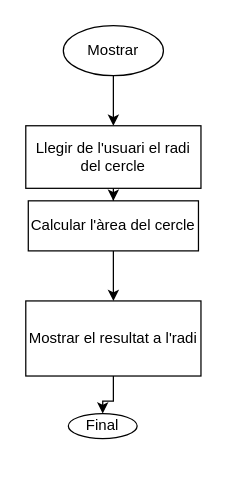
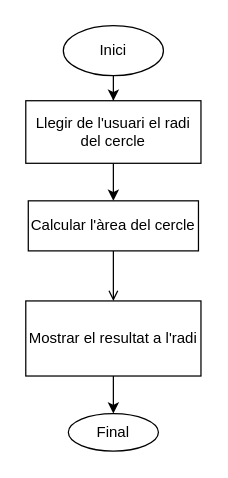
(113, 51) -> (113, 51)
(113, 157) -> (113, 132)
(113, 291) -> (113, 293)
(103, 426) -> (113, 432)
